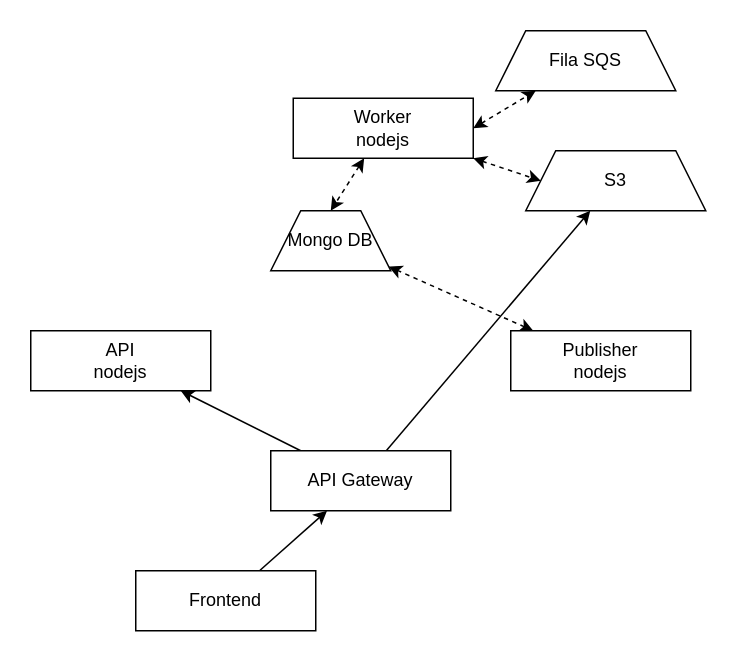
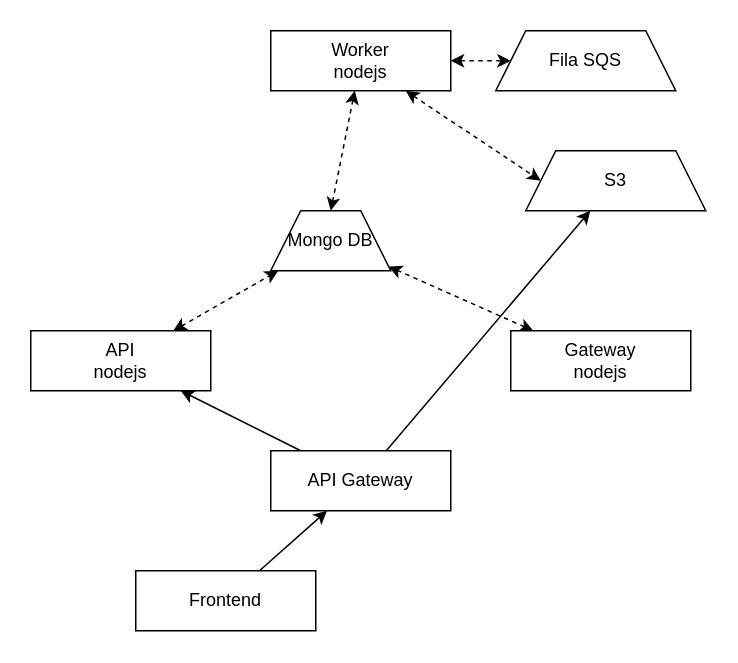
(383, 128) -> (361, 61)
none -> (225, 301)
(601, 361) -> (601, 361)
